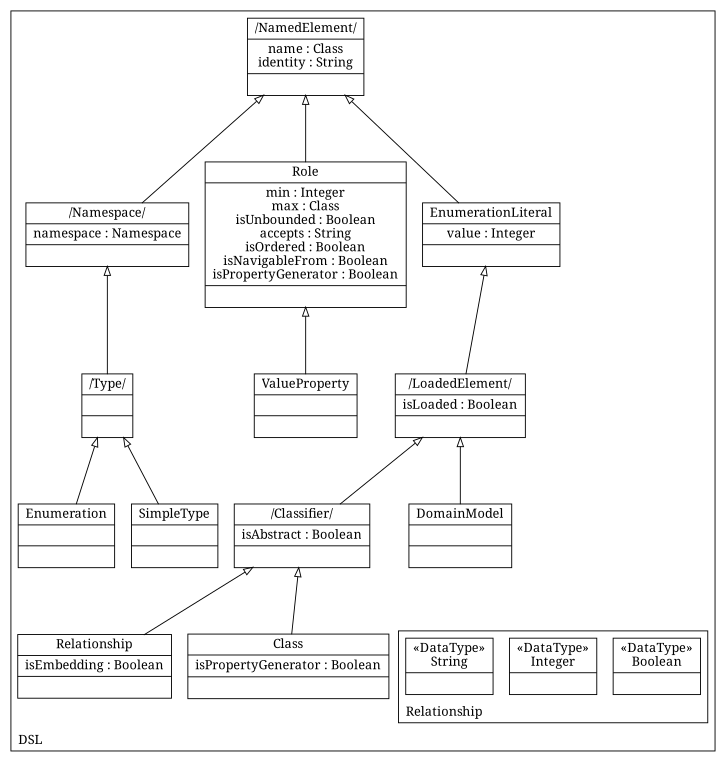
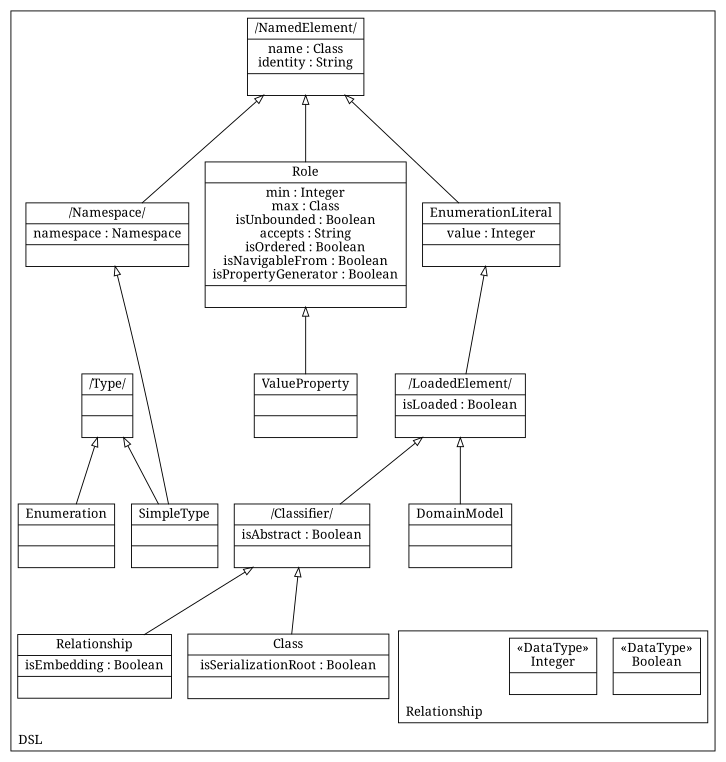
(107, 325) -> (144, 389)
(288, 665) -> (288, 665)
(449, 666) -> none
